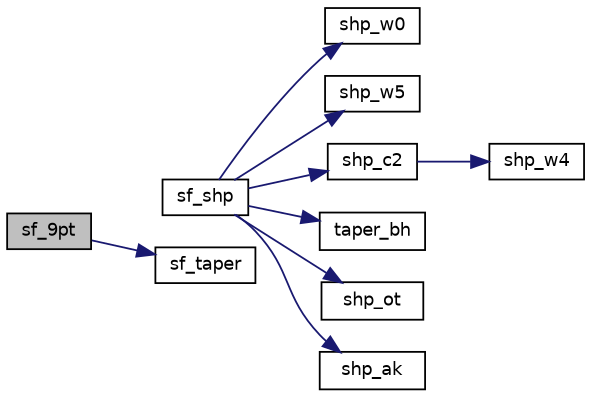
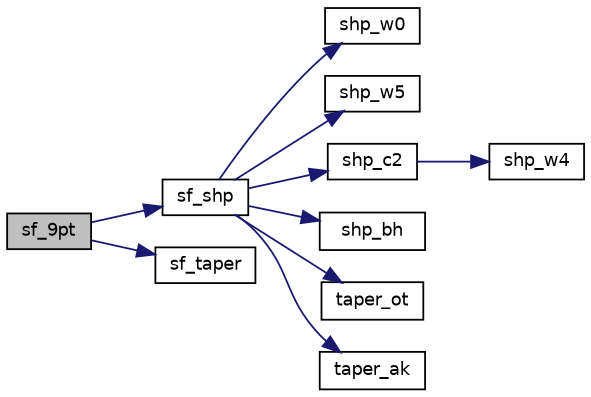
none -> (118, 216)
(372, 231) -> (372, 231)
(372, 301) -> (372, 301)
(372, 371) -> (372, 371)
